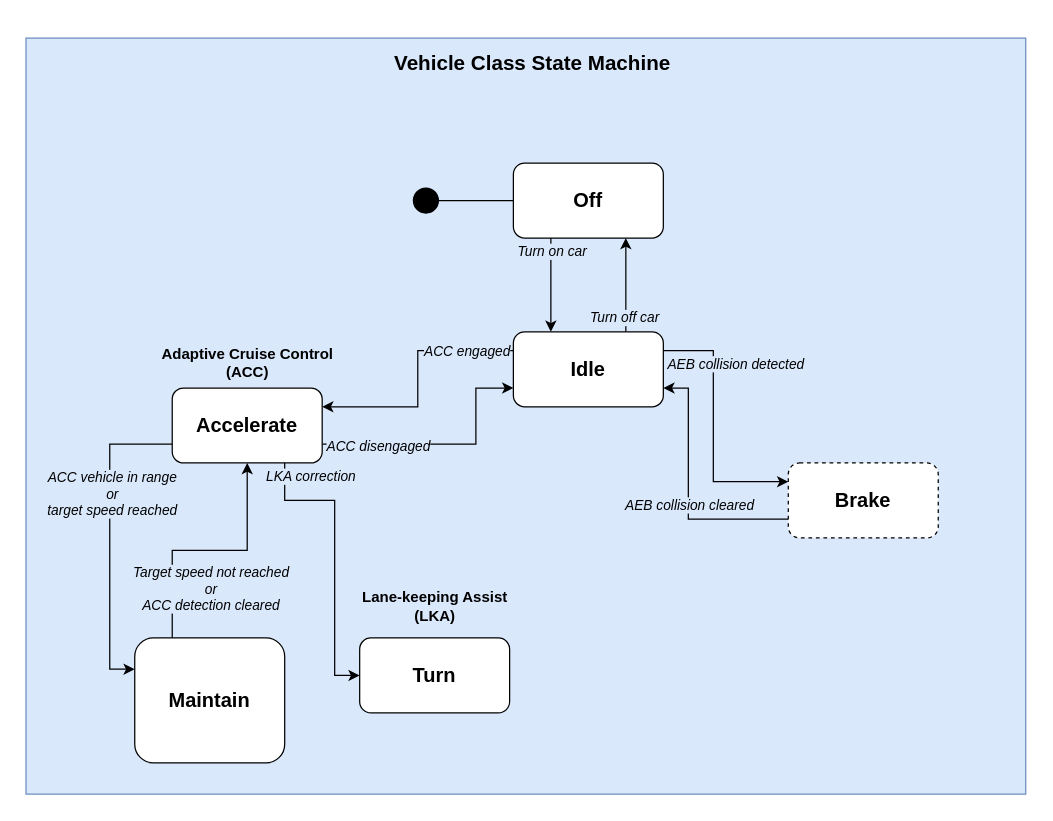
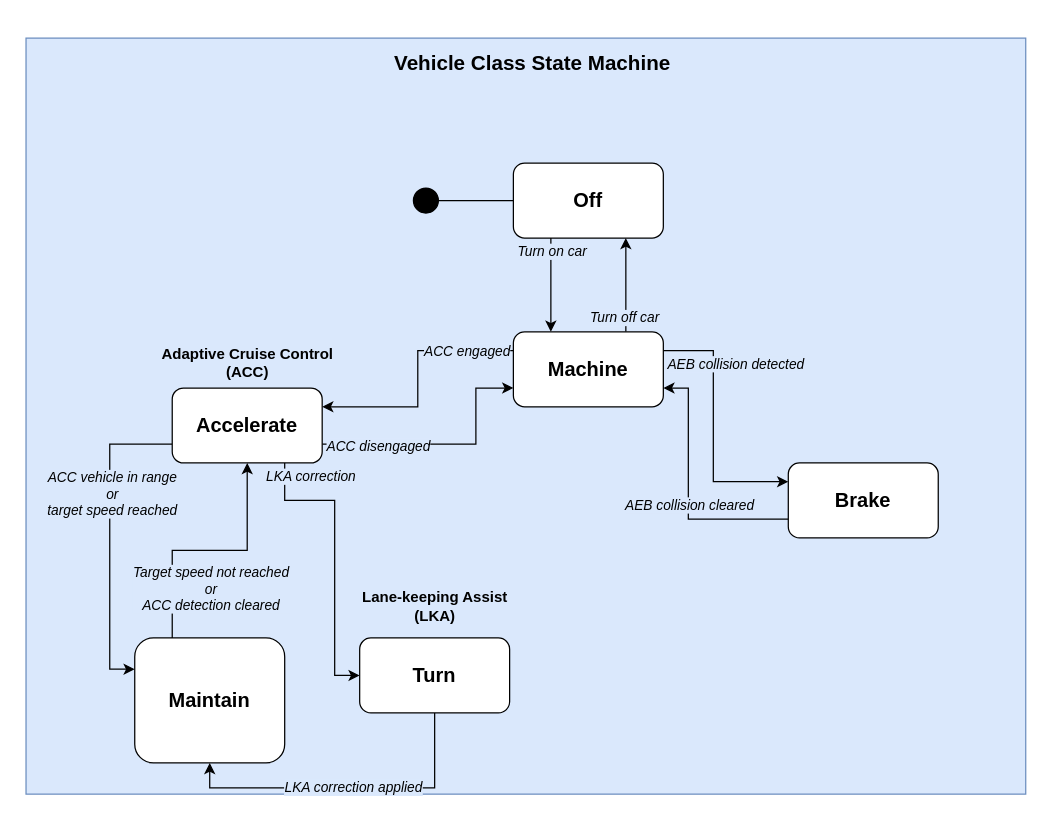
(588, 369) -> (588, 369)
(863, 501) -> (863, 501)
none -> (351, 788)
